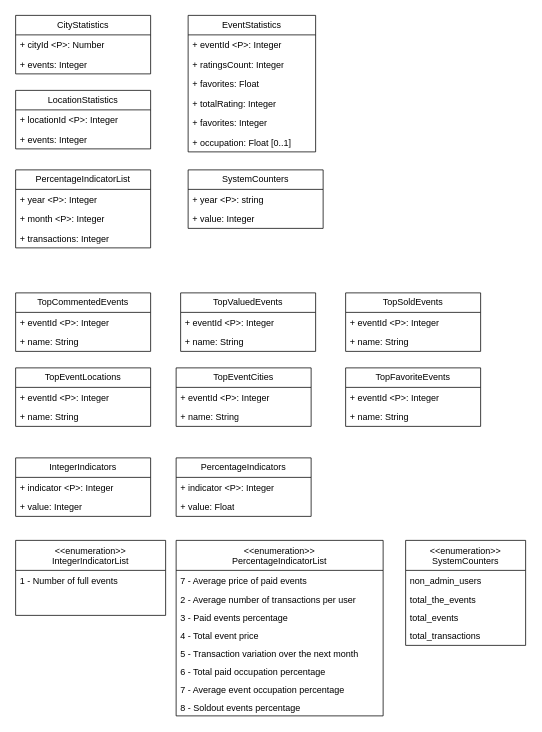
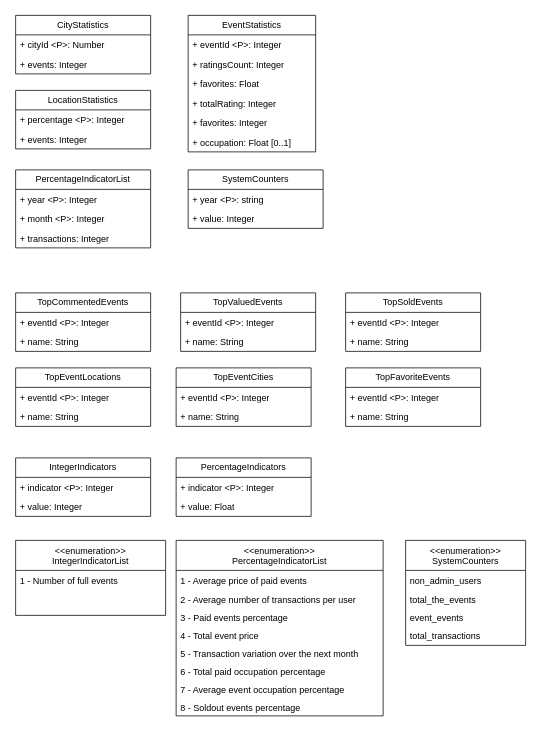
(76, 121) -> (78, 121)
(251, 581) -> (251, 581)
(439, 618) -> (440, 618)
